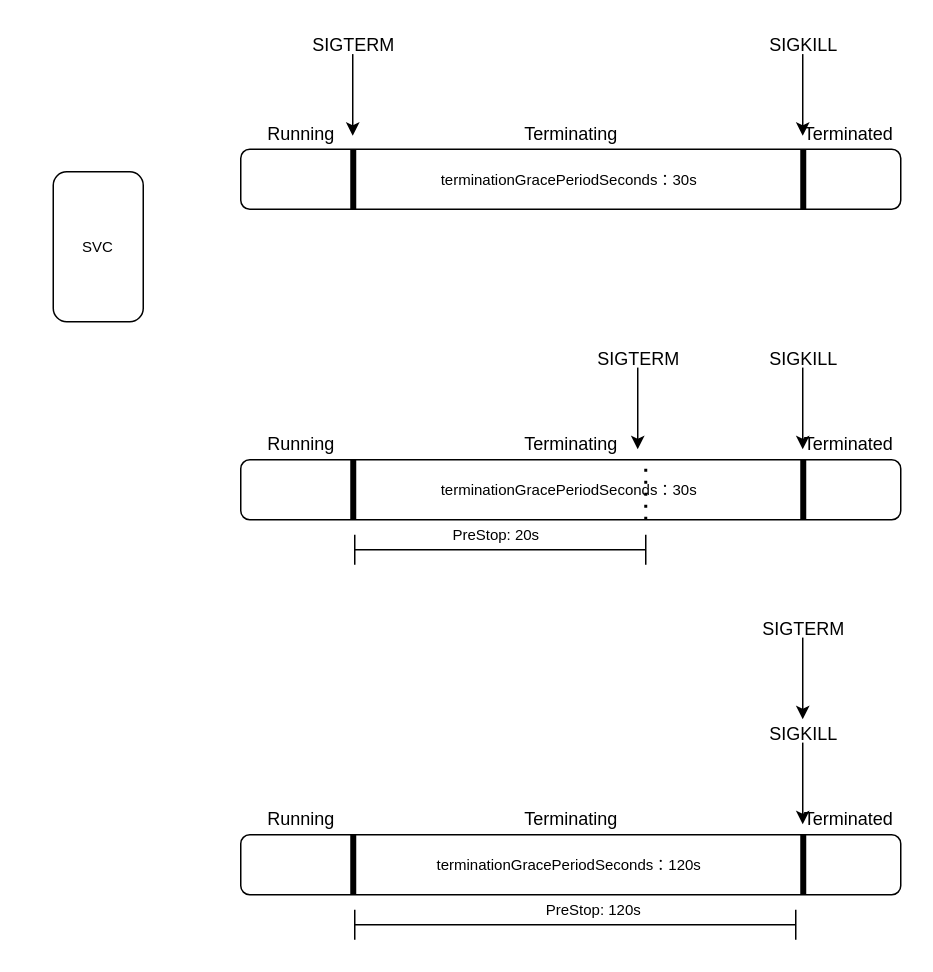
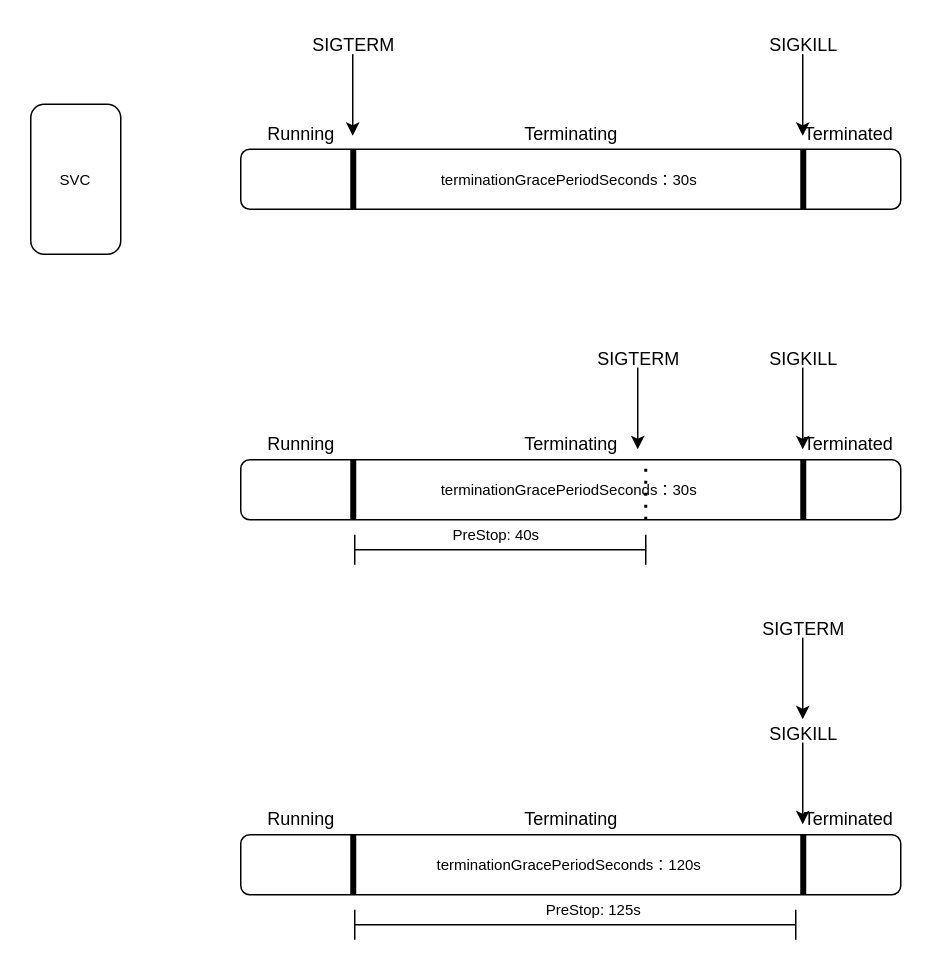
(98, 247) -> (76, 179)
(497, 535) -> (497, 535)
(594, 910) -> (594, 910)
